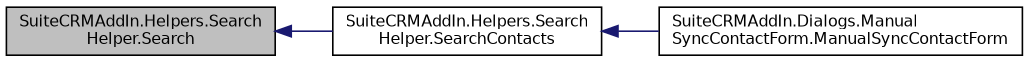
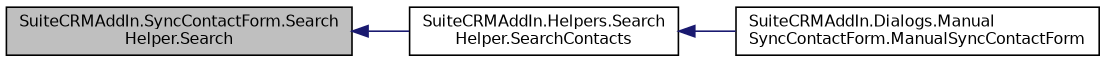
(141, 31) -> (179, 31)
